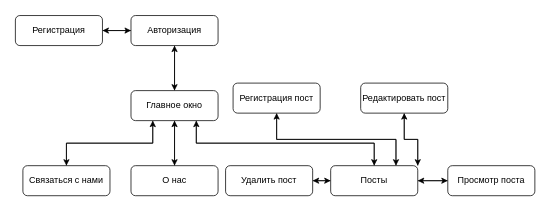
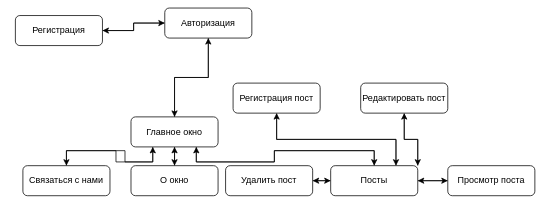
(174, 30) -> (208, 23)
(174, 105) -> (174, 132)
(174, 180) -> (174, 180)
